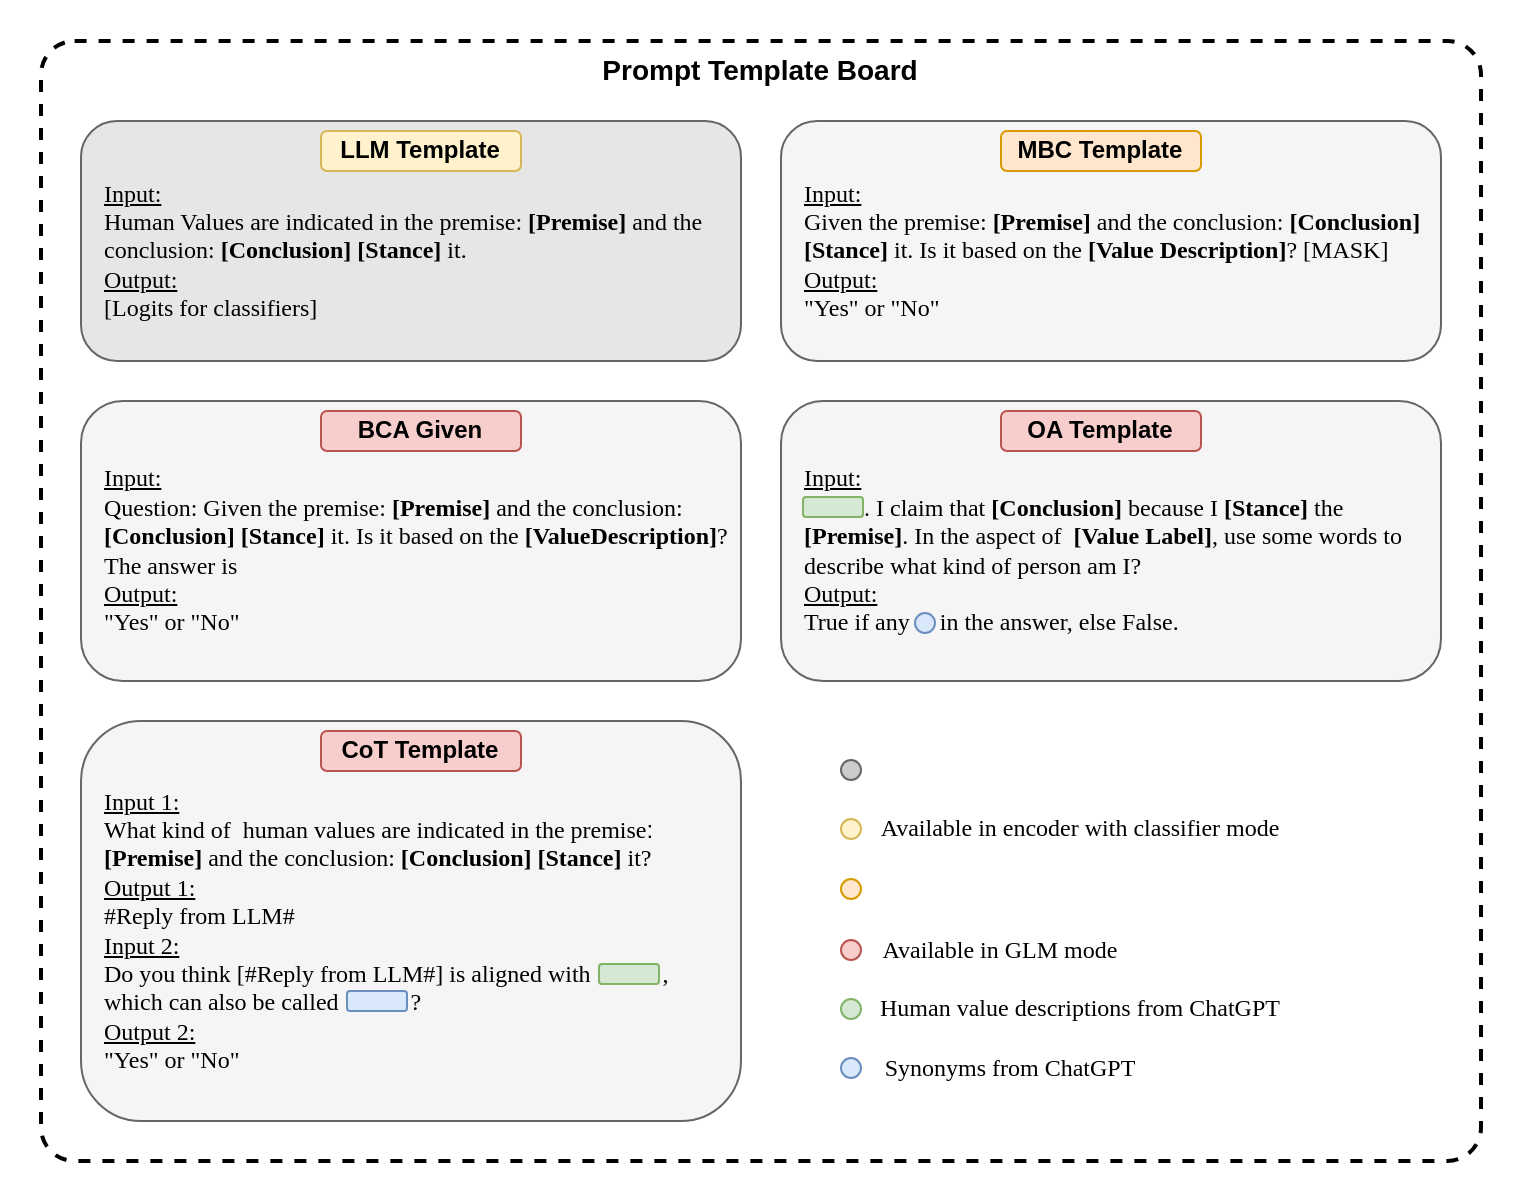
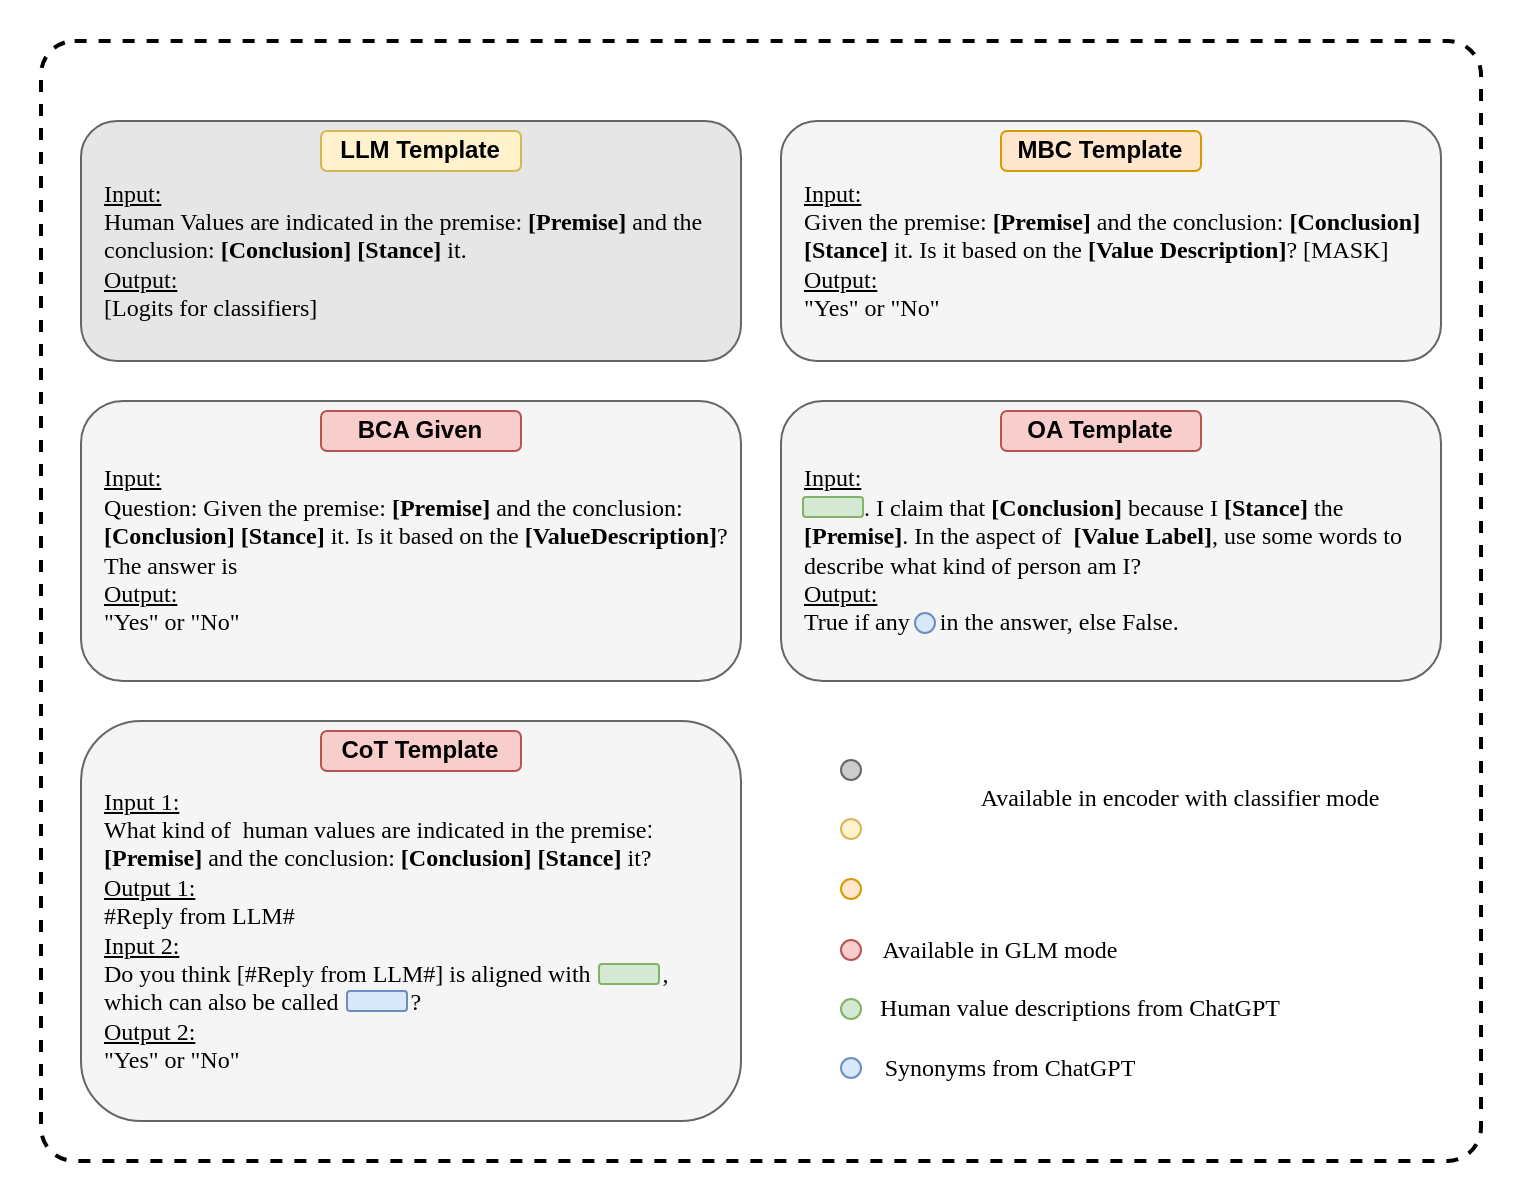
(761, 71) -> none
(1081, 829) -> (1181, 799)
